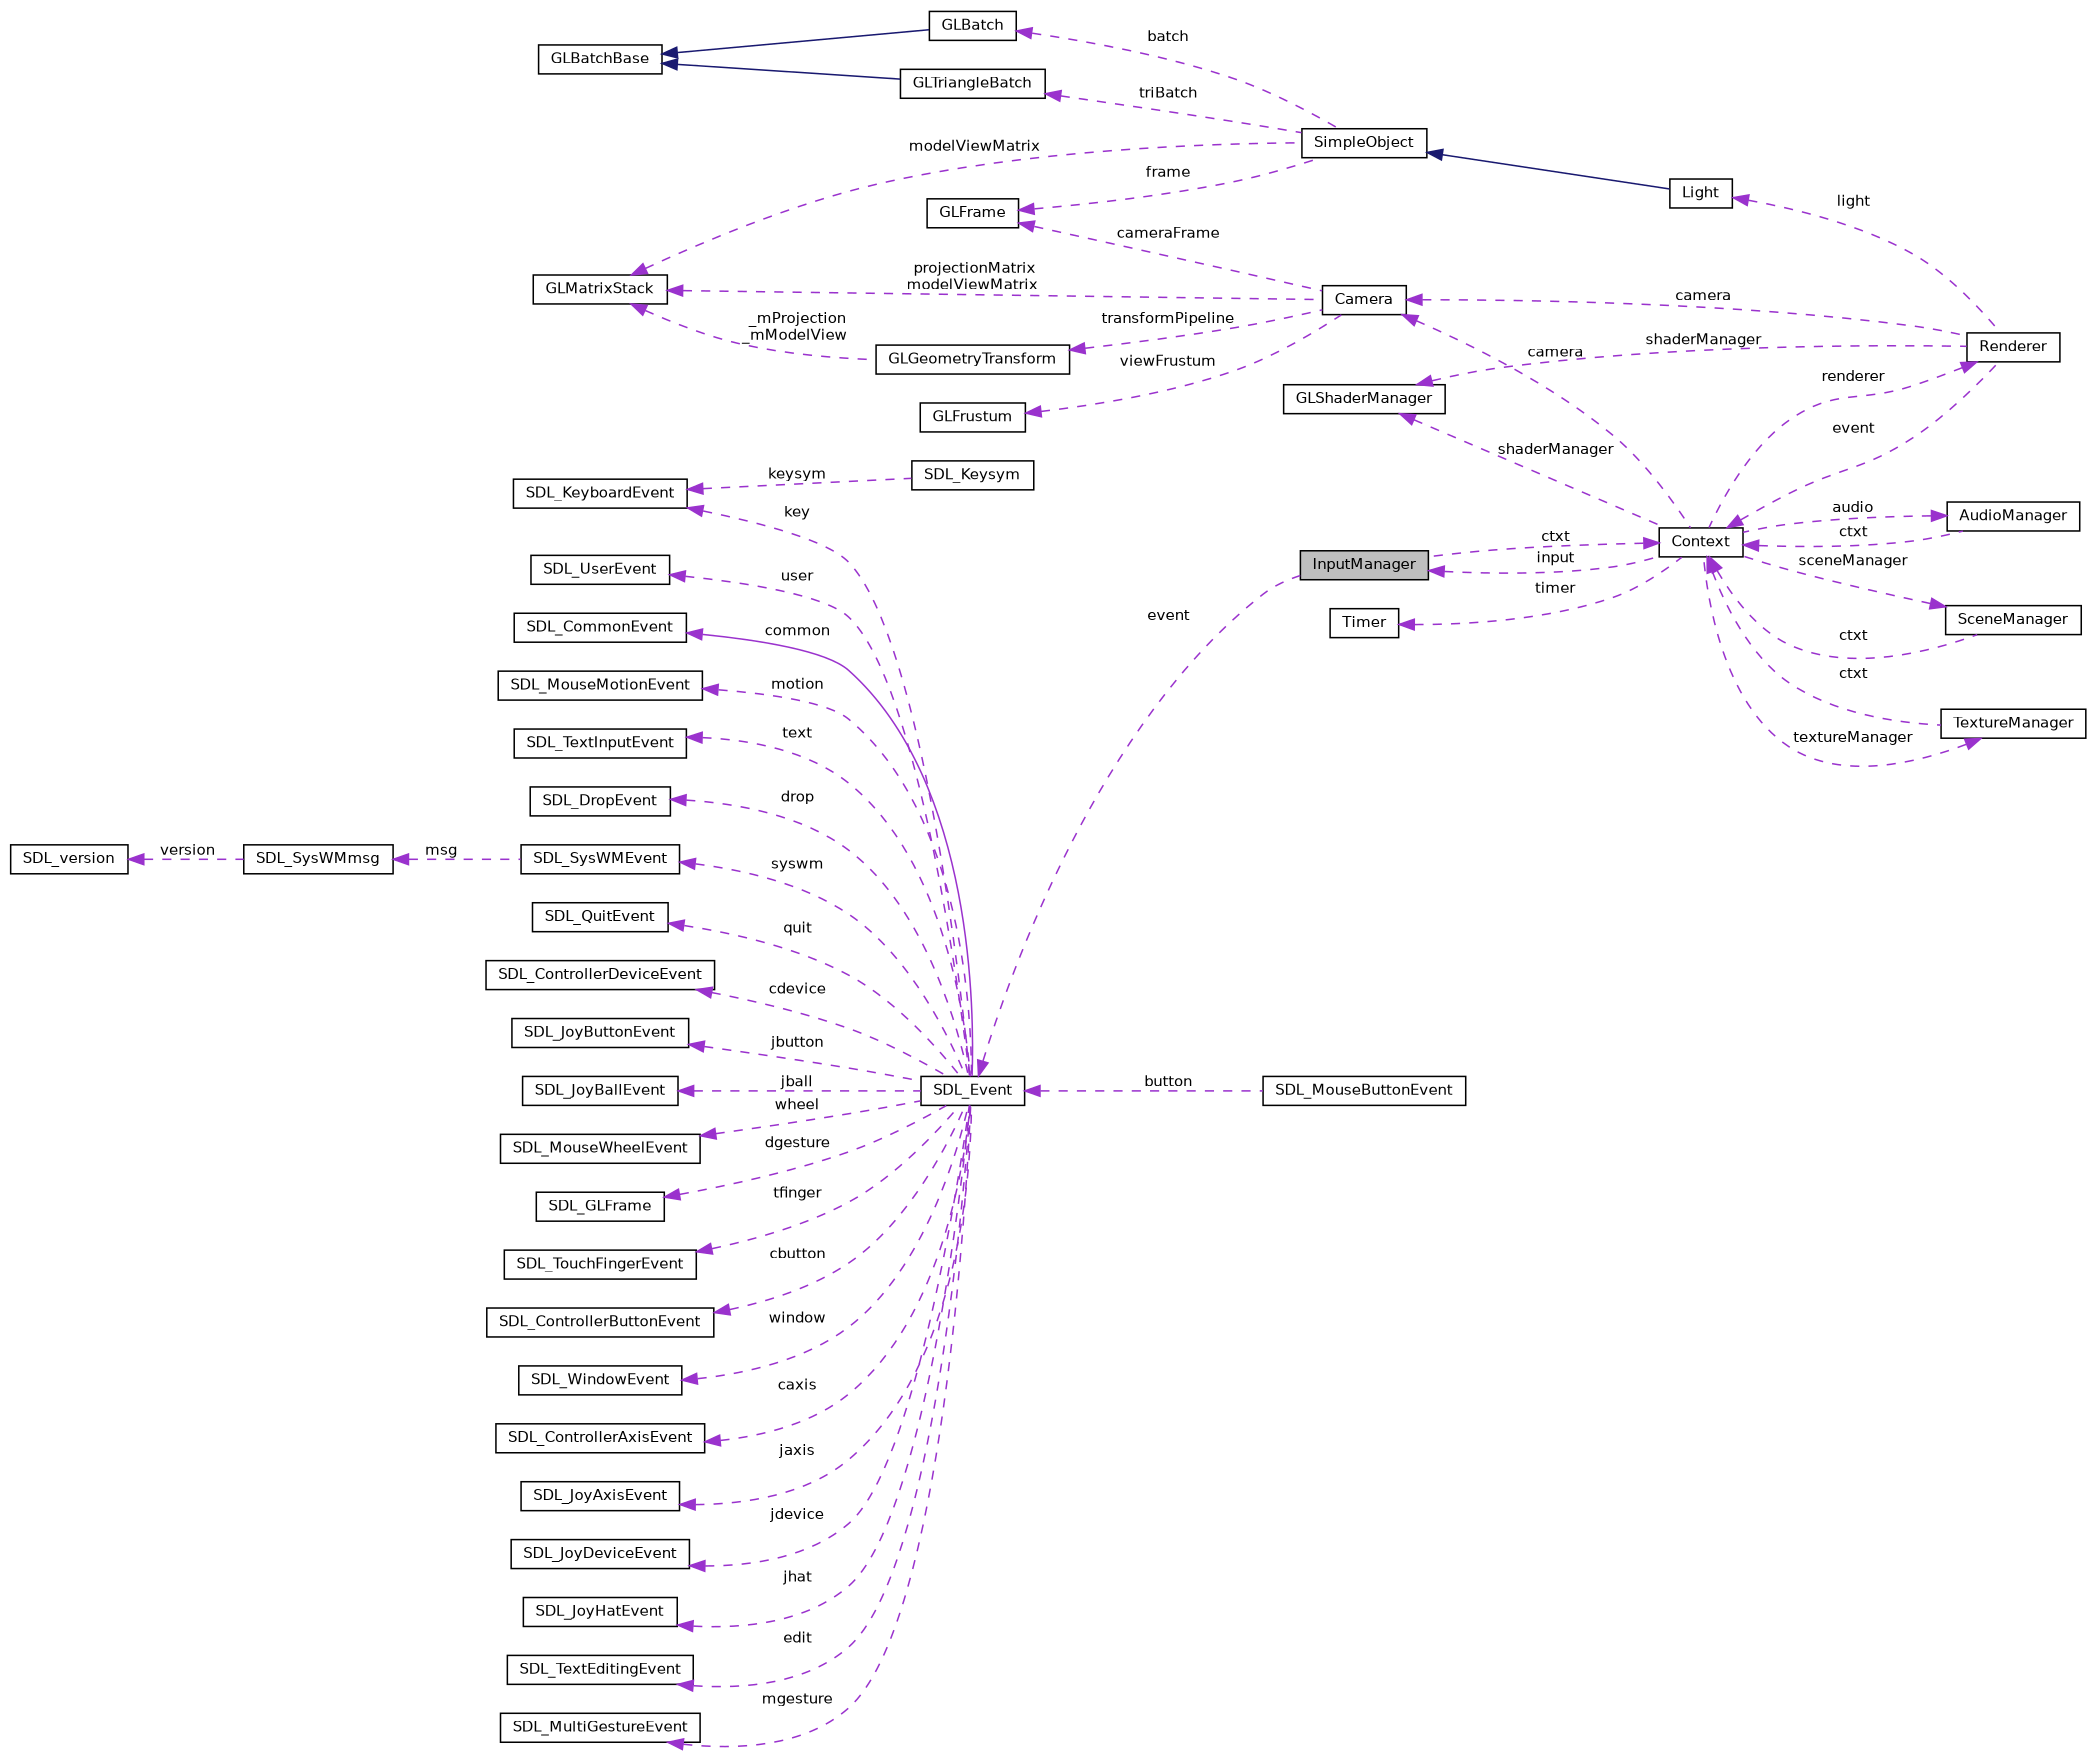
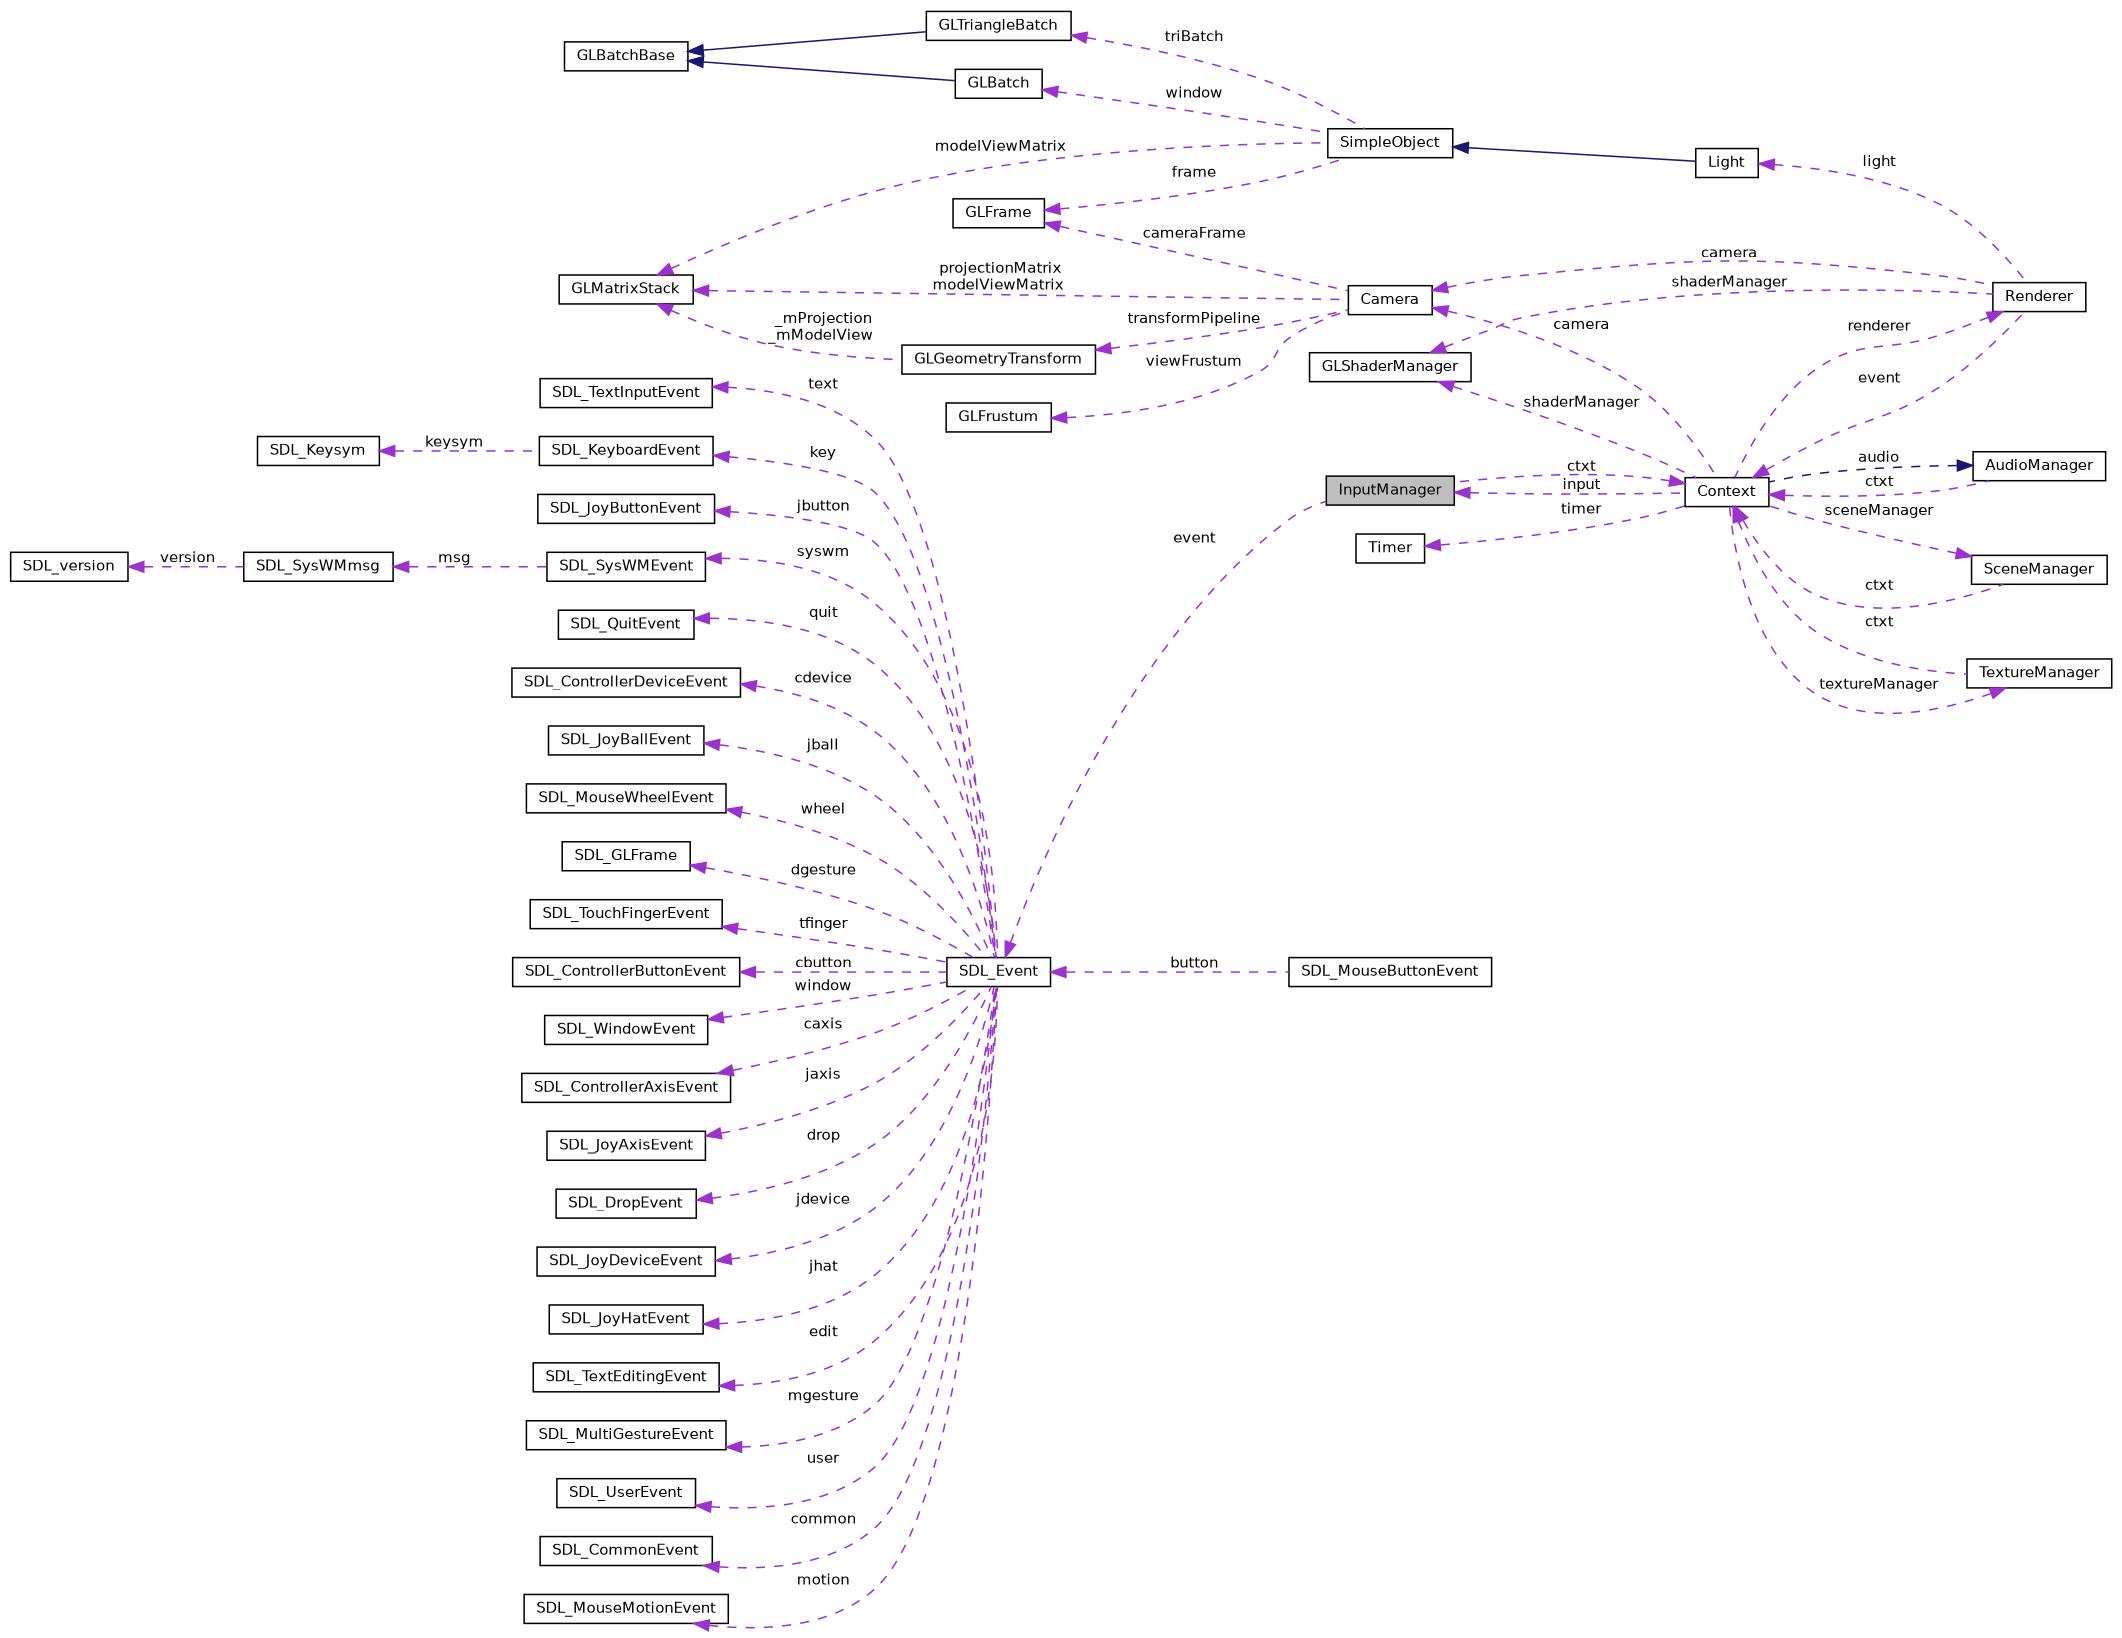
(1166, 37) -> (1192, 94)
(807, 484) -> (467, 451)
(1837, 520) -> (1863, 469)
(884, 711) -> (949, 1346)
